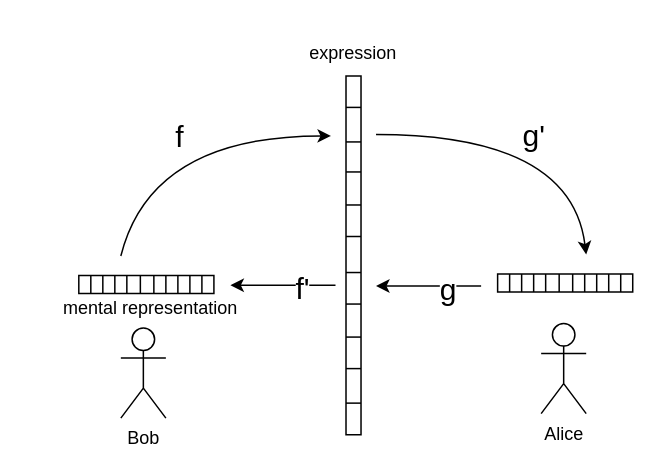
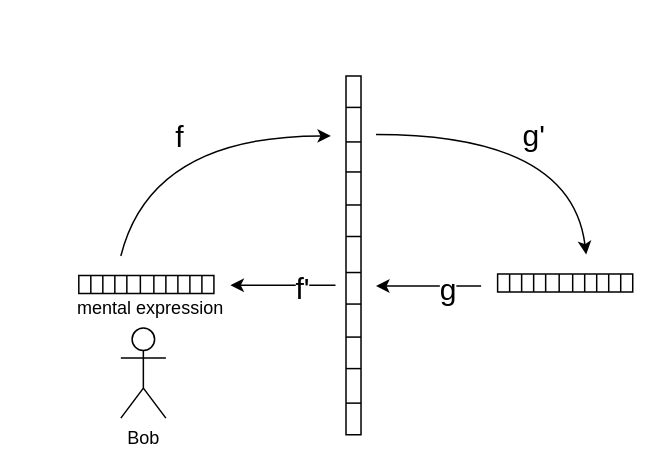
(353, 53) -> none
(151, 308) -> (151, 308)
(563, 368) -> none
